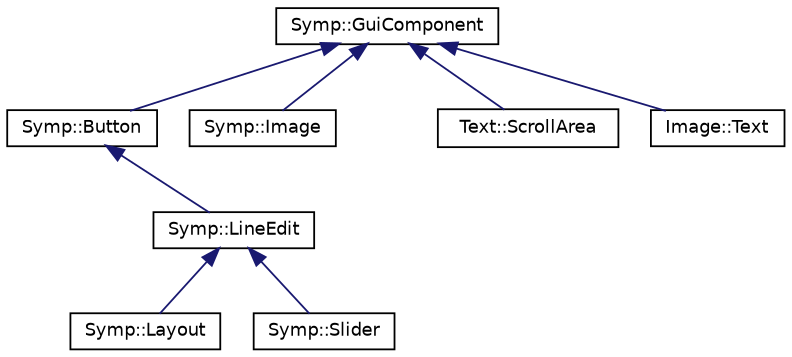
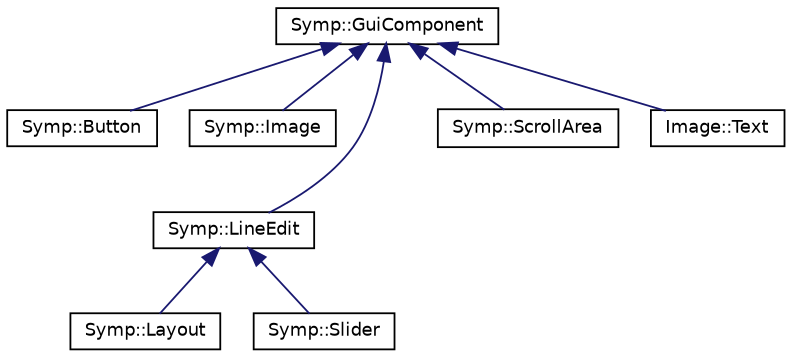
(528, 128) -> (528, 128)
(165, 184) -> (348, 153)
